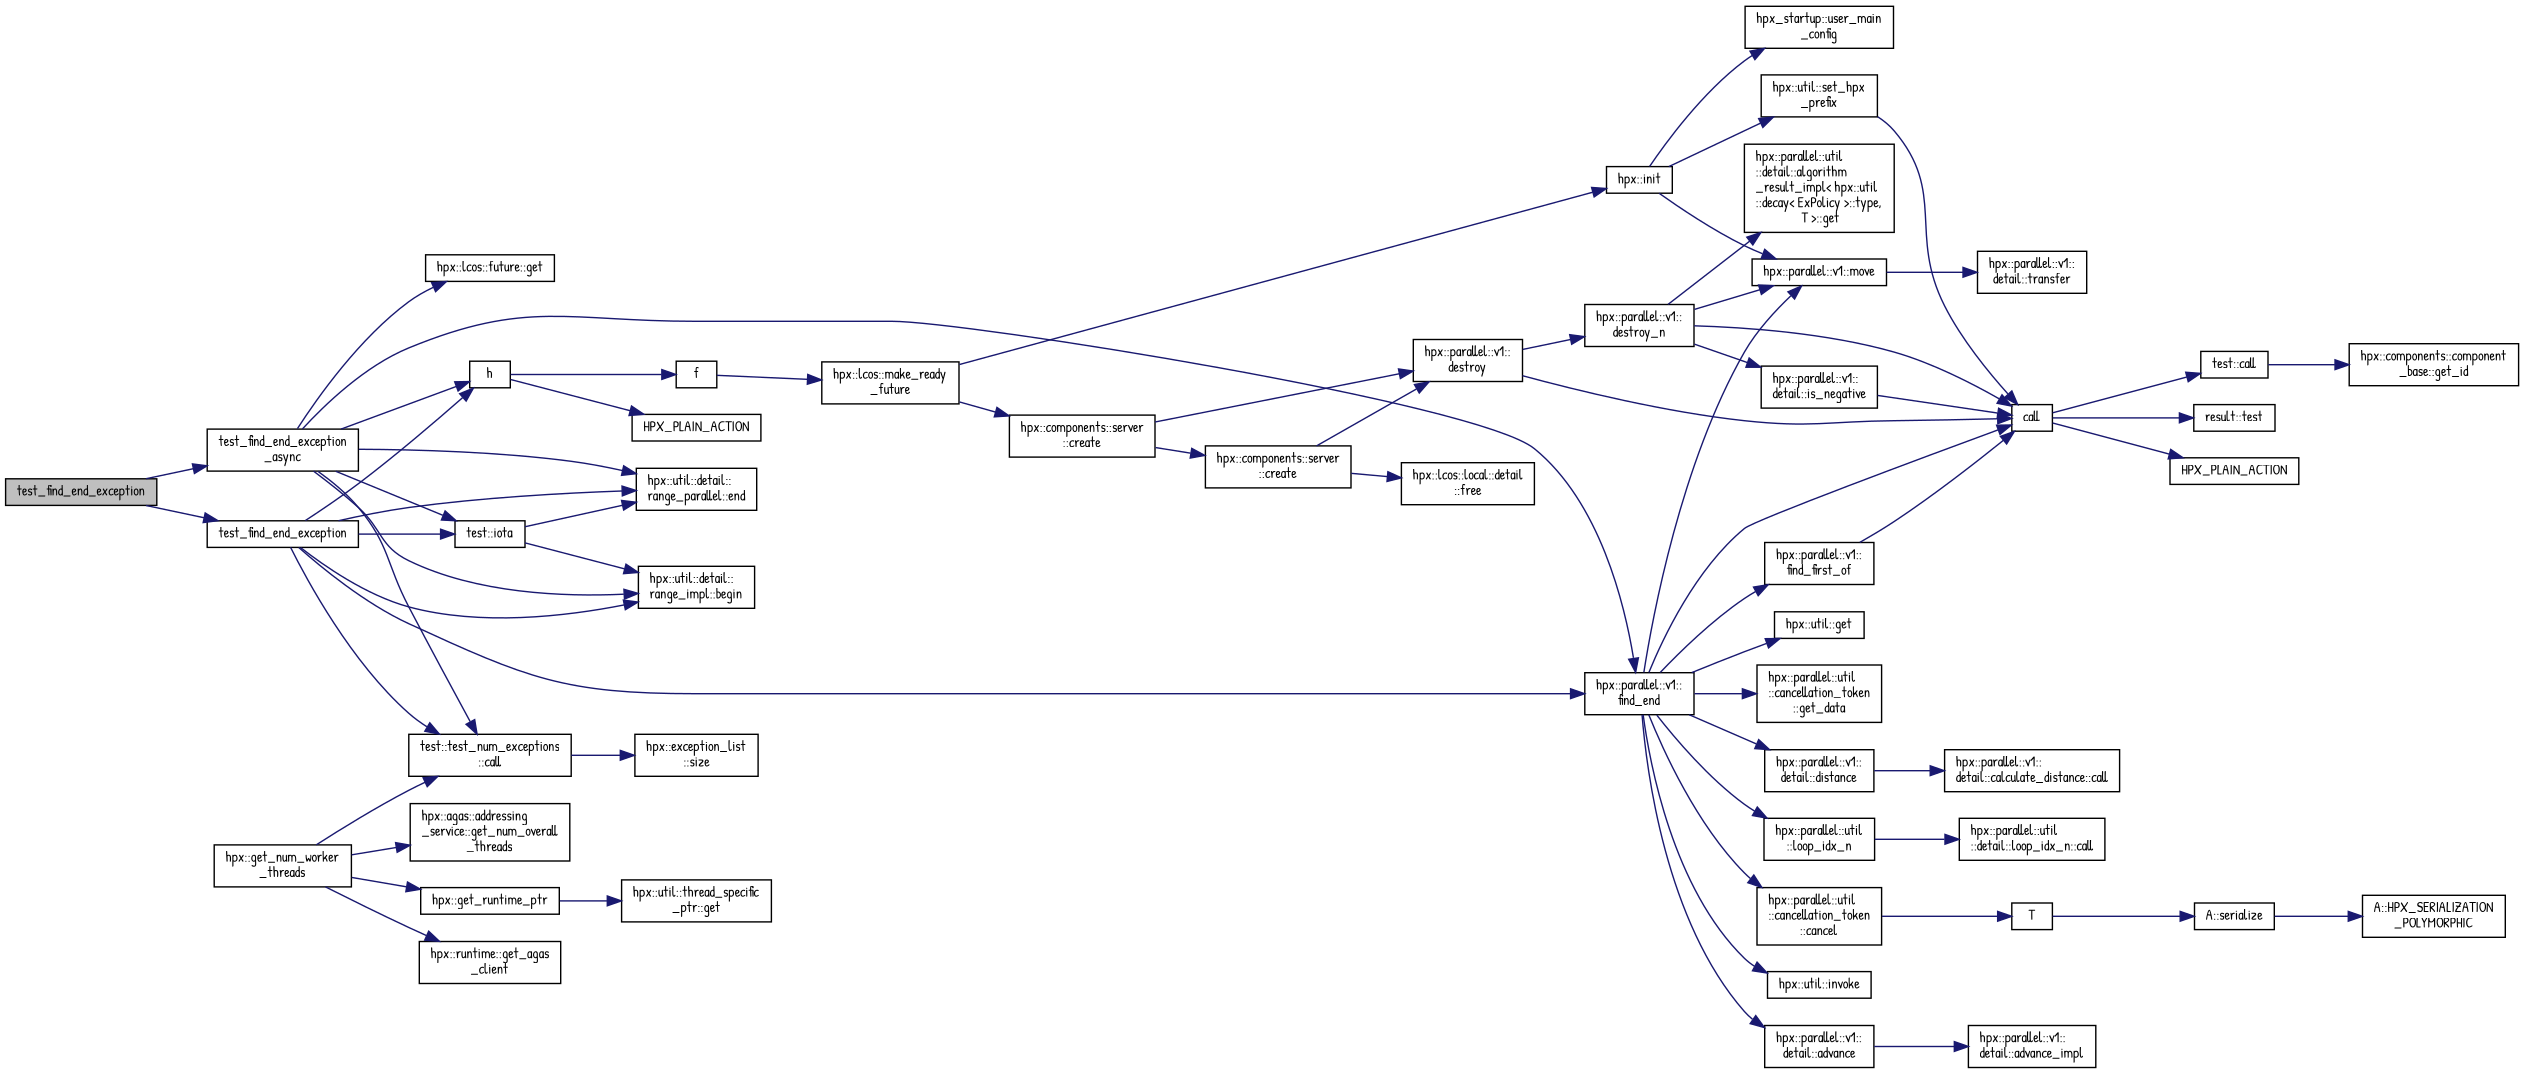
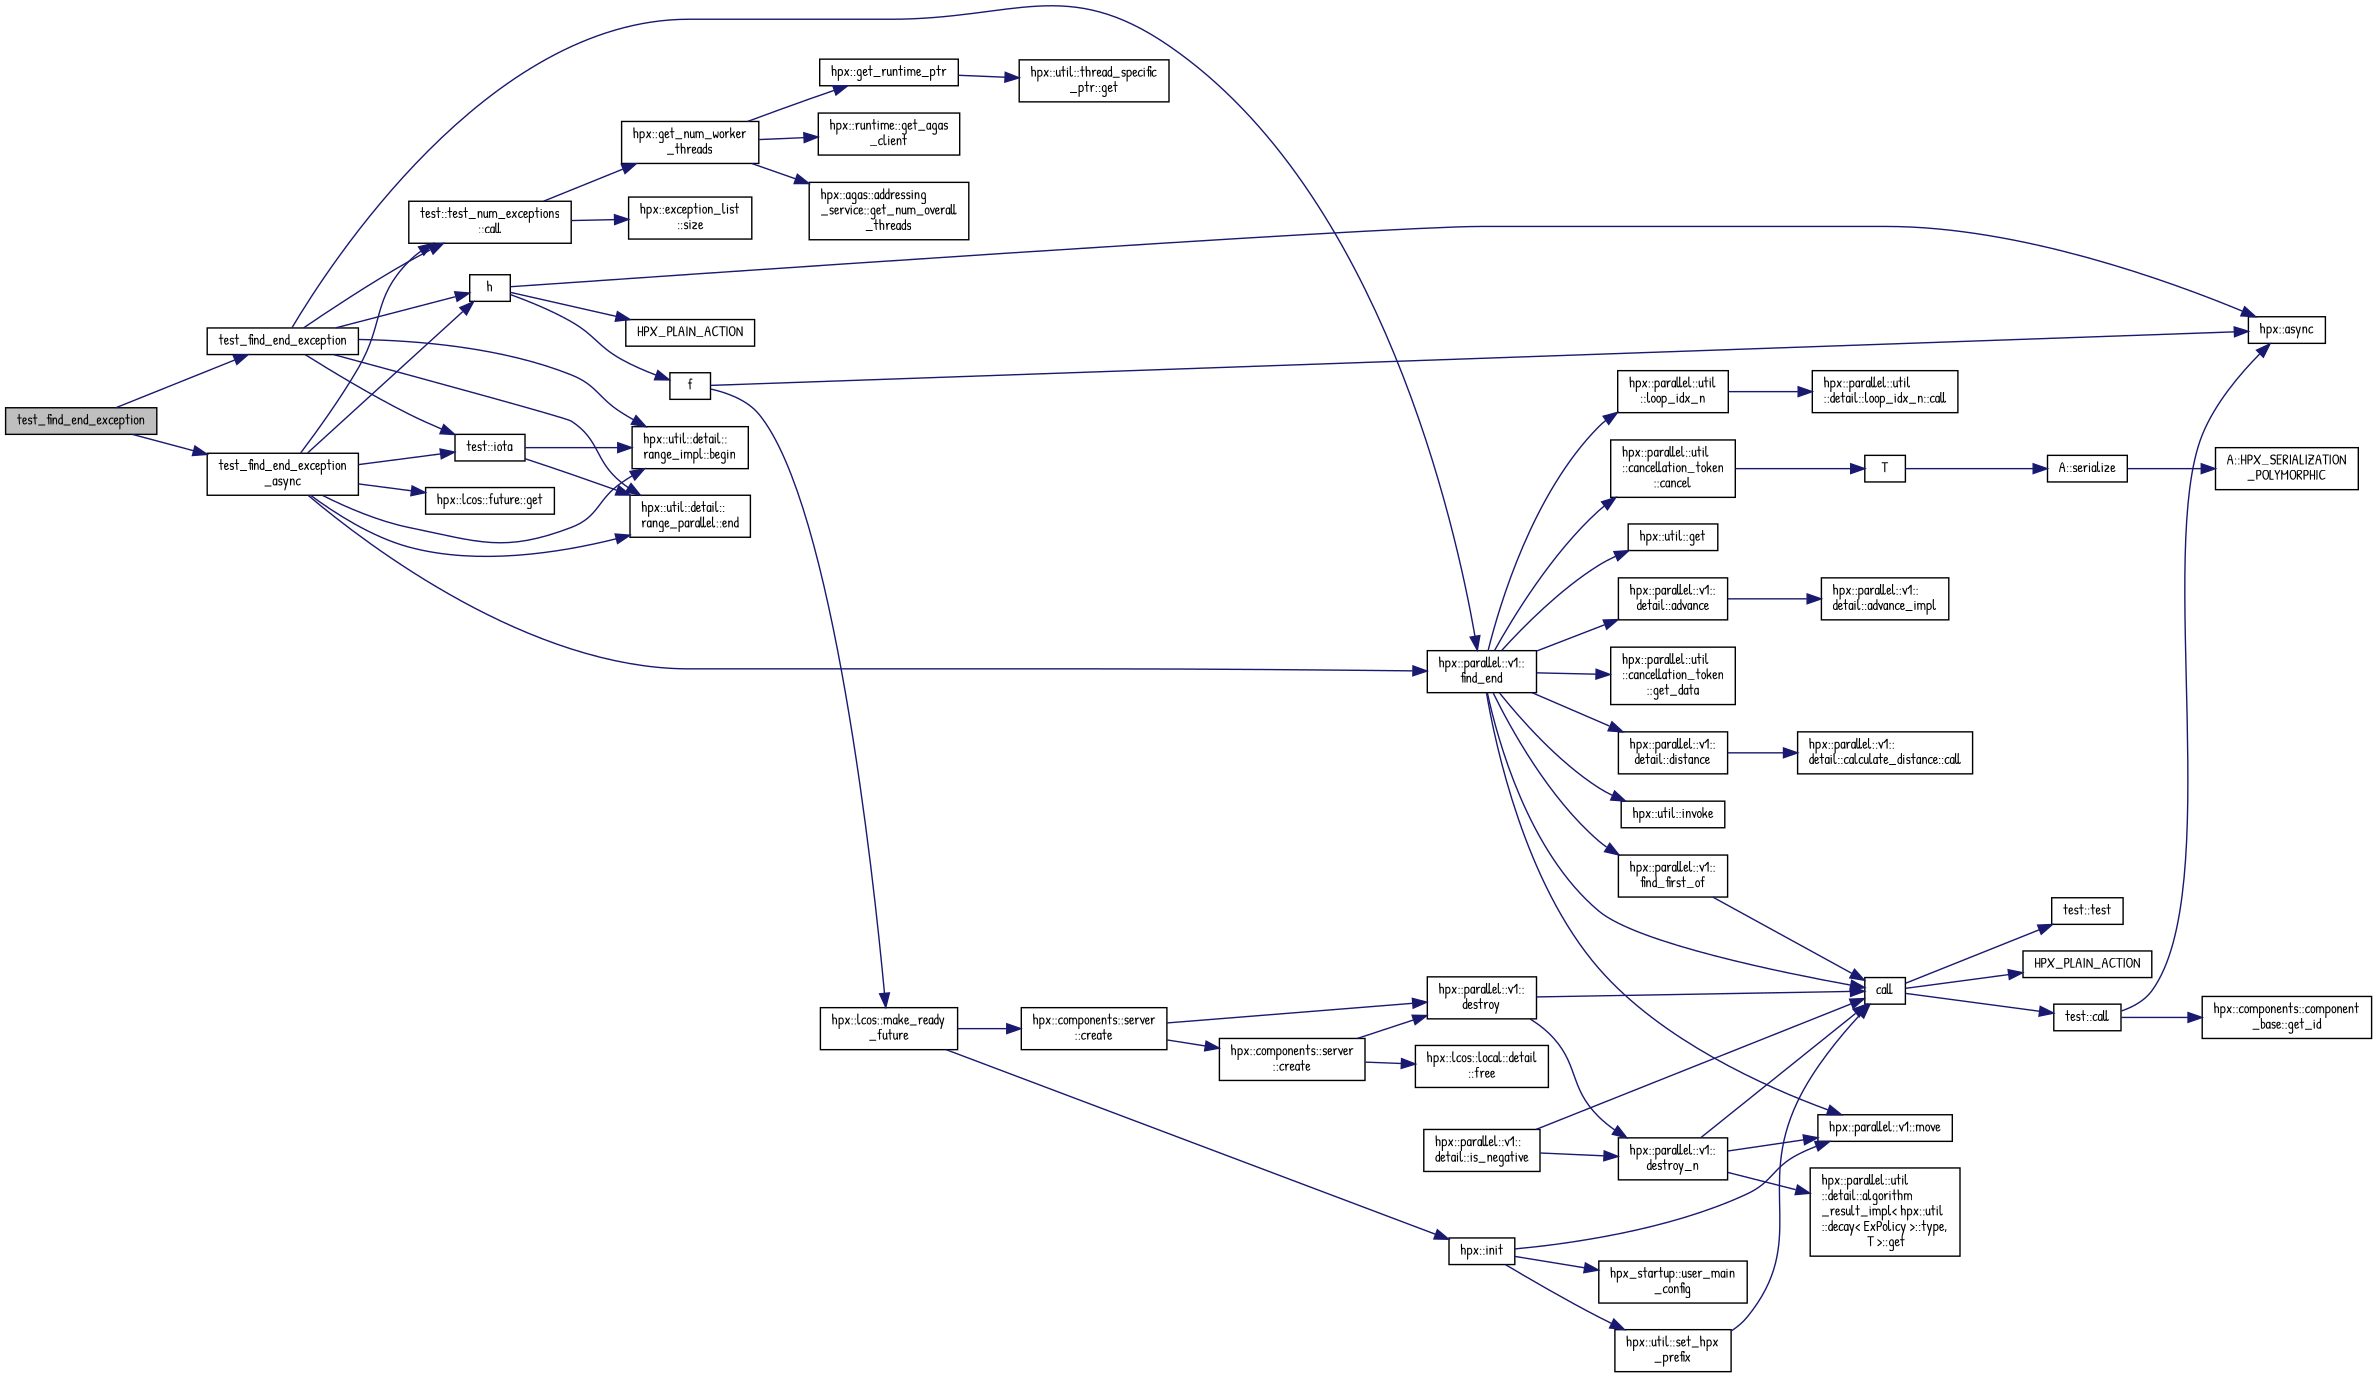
(2032, 272) -> none
none -> (2287, 330)
(1721, 353) -> (1572, 1154)
(2234, 418) -> (2087, 911)
(370, 812) -> (583, 185)
